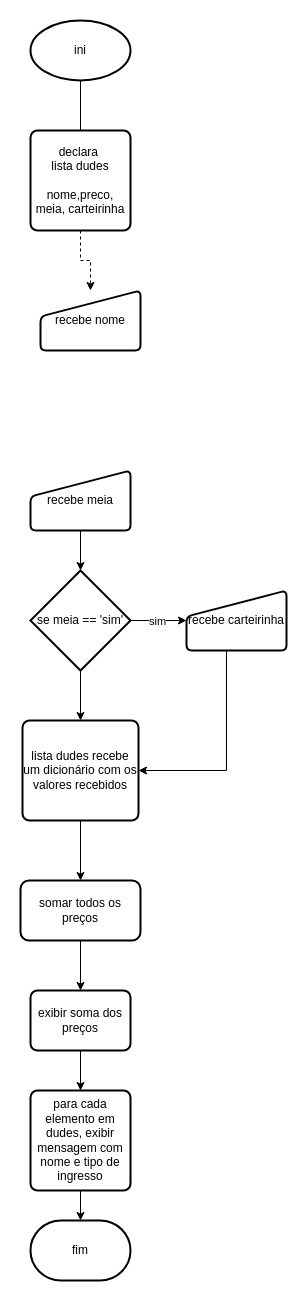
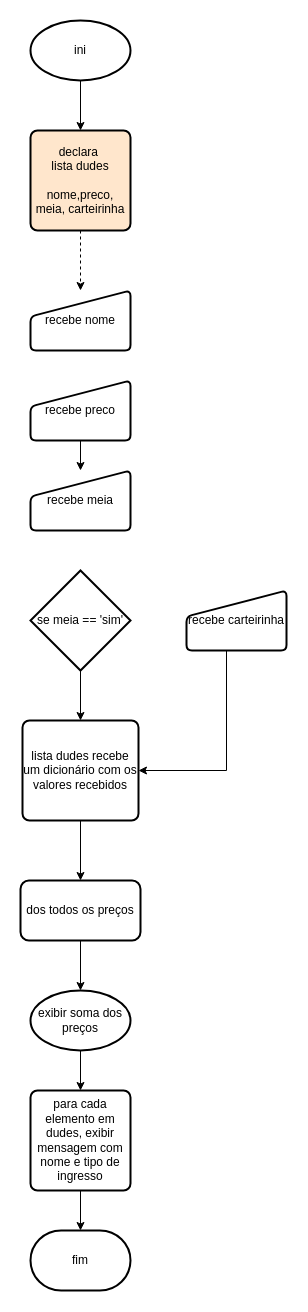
(81, 125) -> (81, 122)
(81, 181) -> (81, 181)
(91, 321) -> (81, 321)
none -> (81, 411)
none -> (81, 460)
(81, 547) -> none
(155, 621) -> none
(81, 911) -> (81, 911)
(81, 1021) -> (81, 1021)
(81, 1251) -> (81, 1261)
